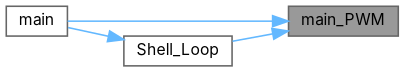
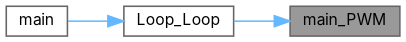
(170, 21) -> none
(178, 51) -> (179, 21)
